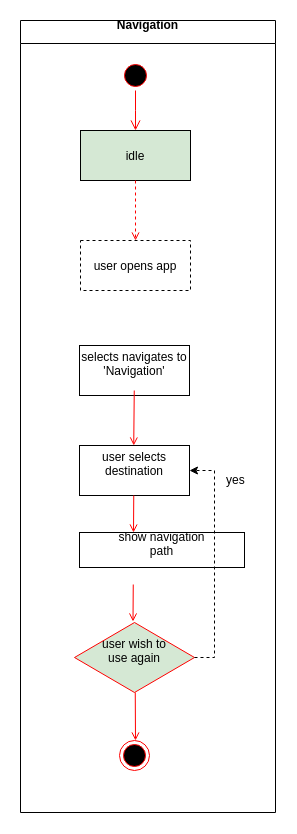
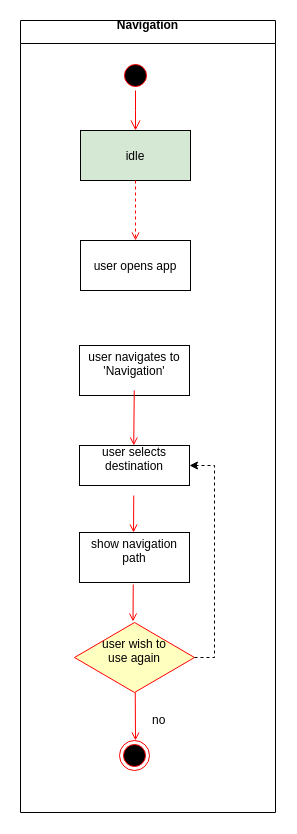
(136, 266) -> (136, 266)
(134, 357) -> (134, 357)
(135, 471) -> (135, 466)
(240, 481) -> none
(162, 550) -> (135, 558)
(135, 658) -> (135, 658)
none -> (166, 721)
